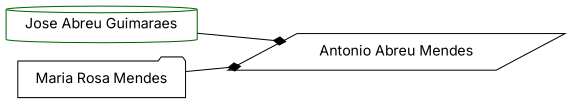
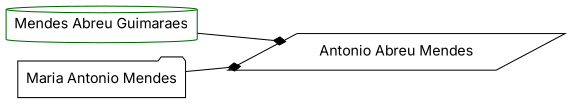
(102, 24) -> (102, 24)
(102, 79) -> (102, 79)
